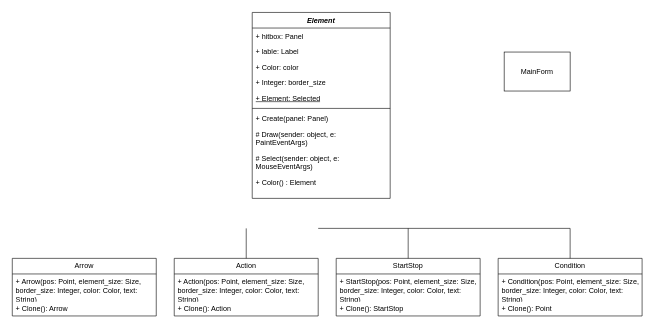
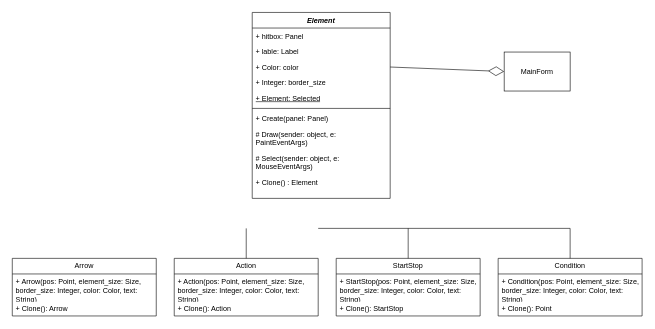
none -> (441, 69)
(289, 183) -> (289, 183)
